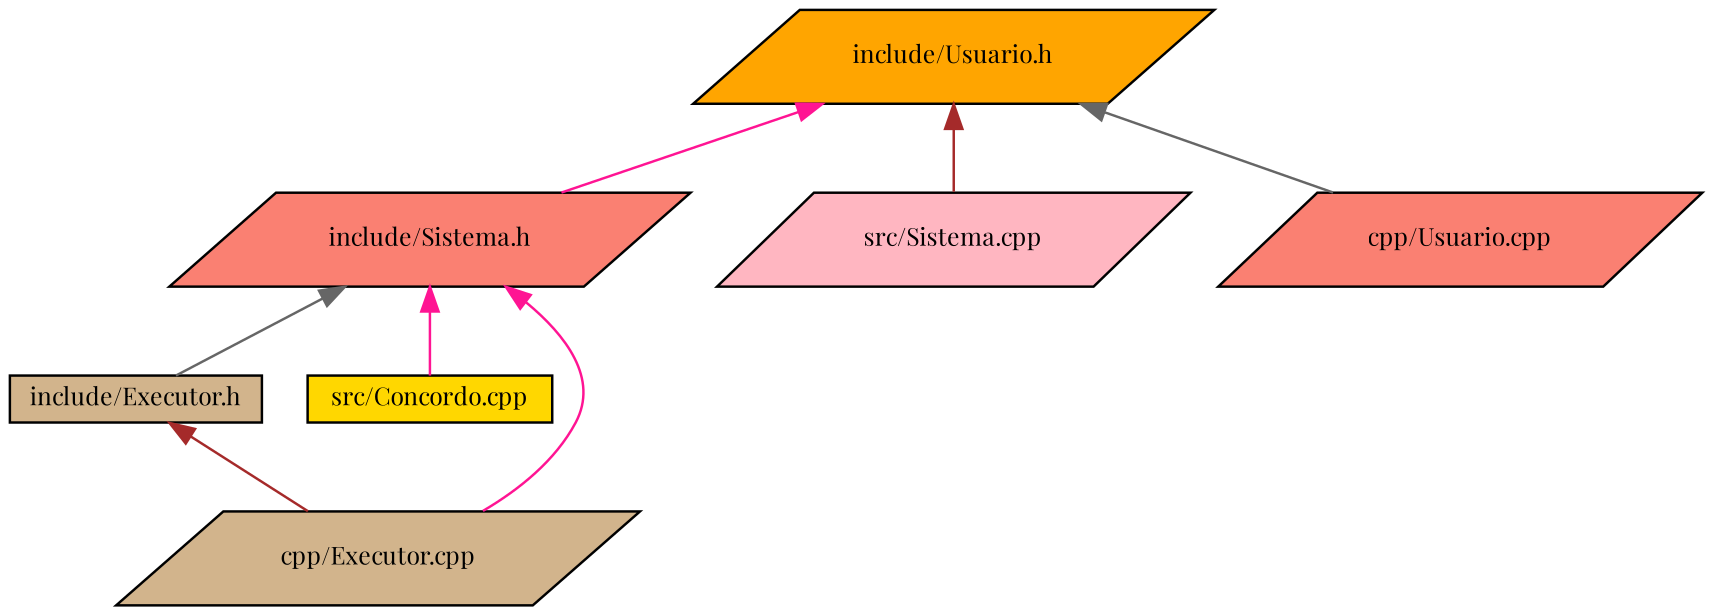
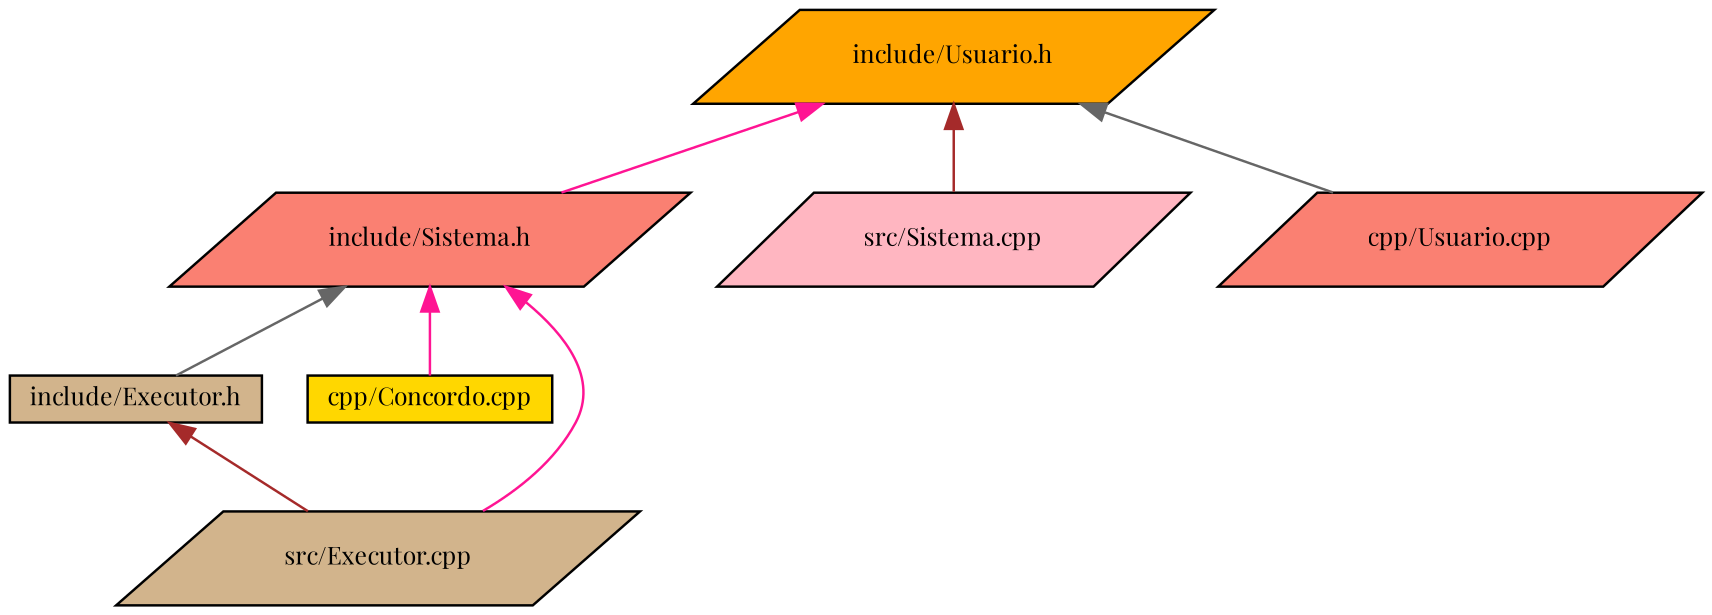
(430, 399) -> (430, 399)
(378, 558) -> (378, 558)
